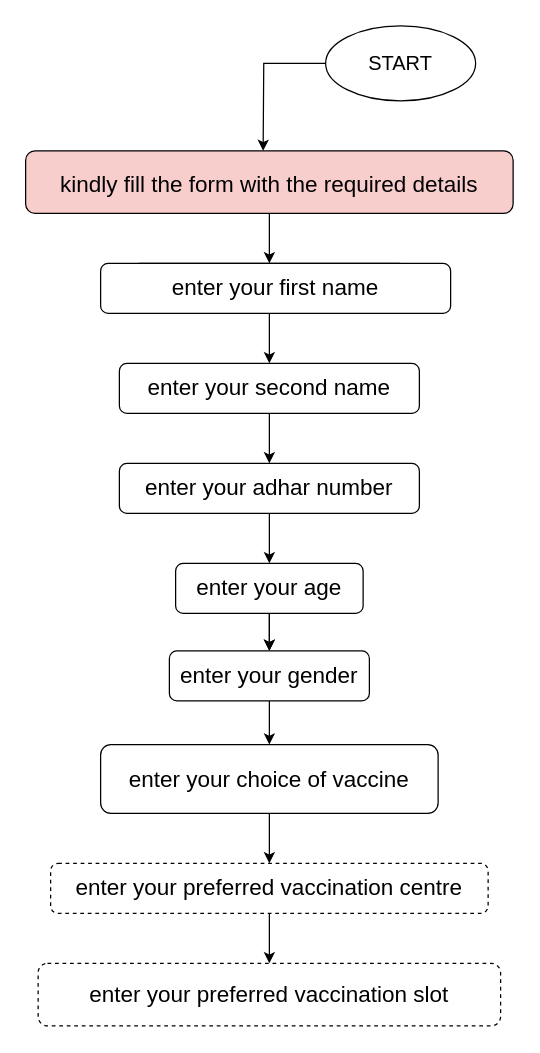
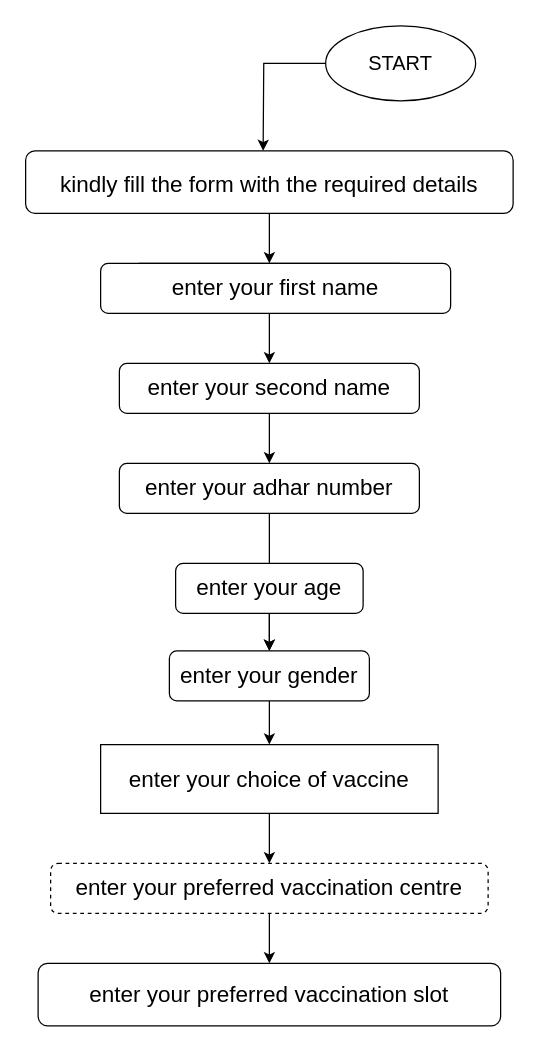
(269, 182) -> (269, 182)
(269, 553) -> (269, 557)
(269, 779) -> (269, 779)
(269, 994) -> (269, 994)
